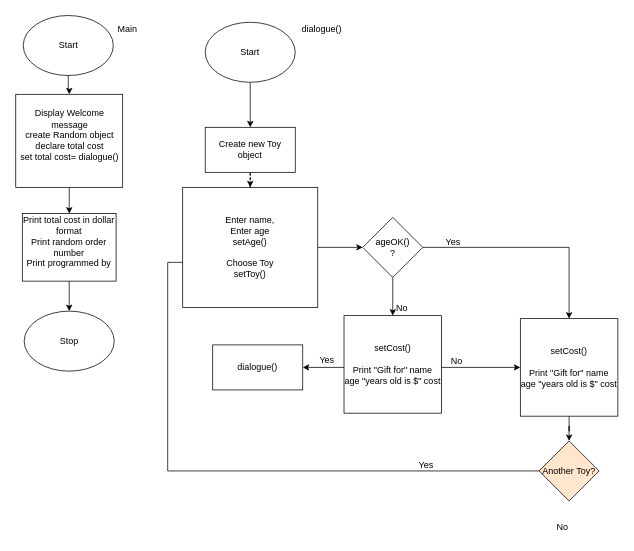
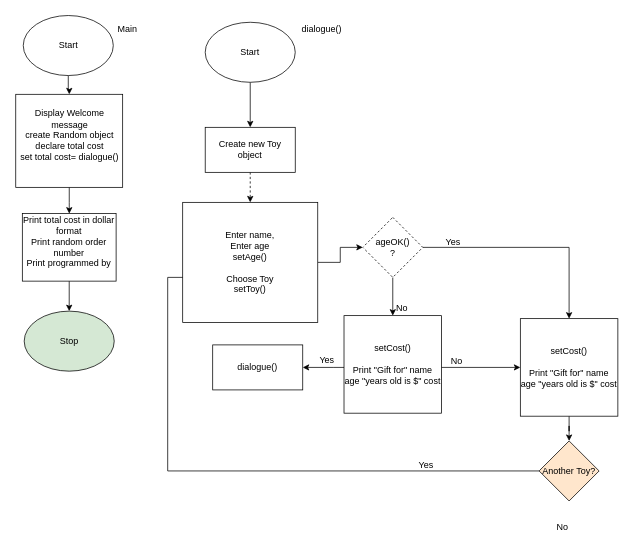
(250, 247) -> (250, 262)
(393, 247) -> (393, 247)
(69, 341) -> (69, 341)
